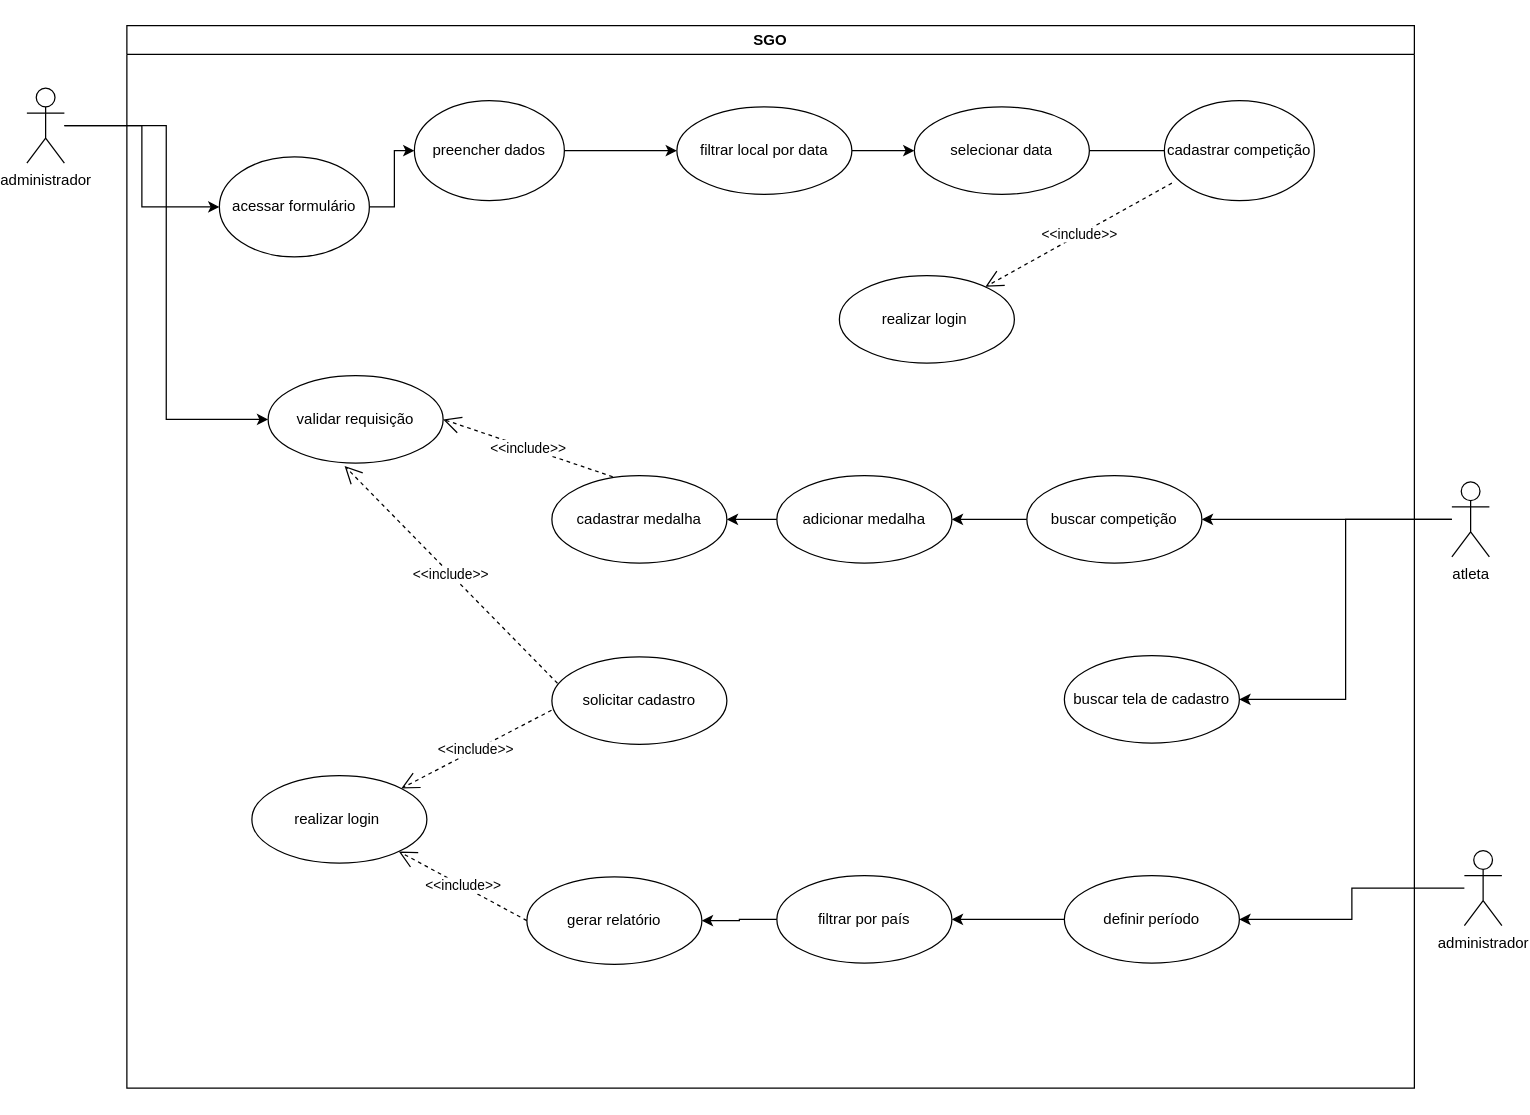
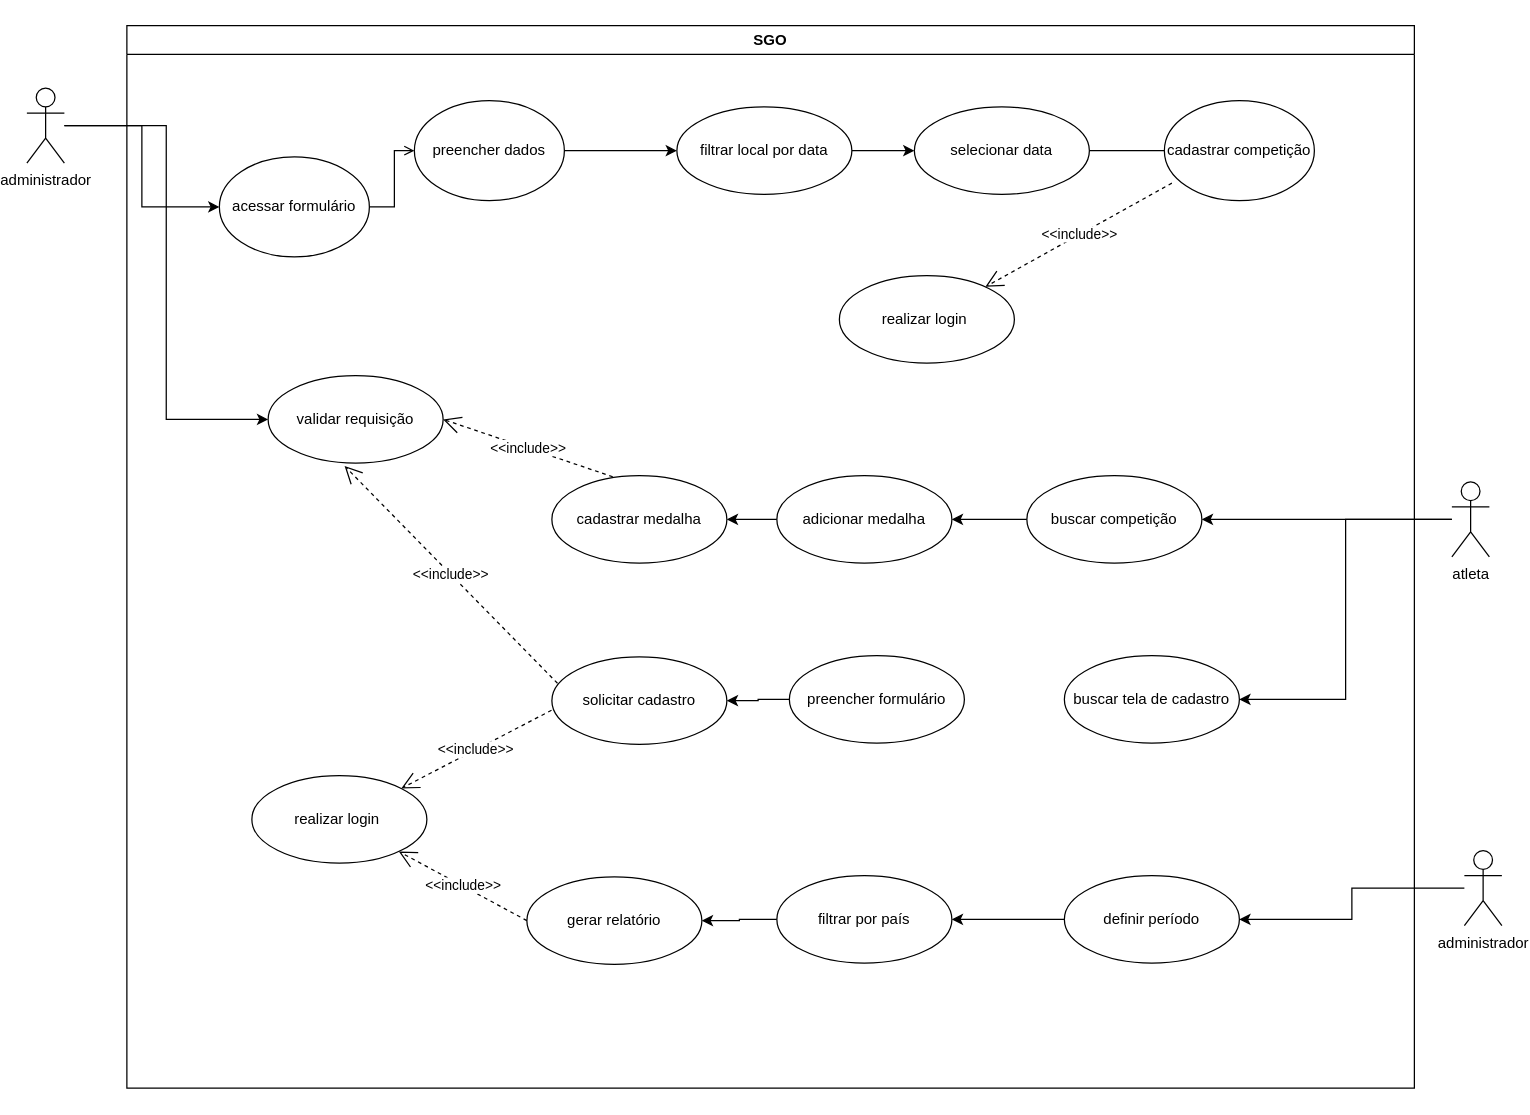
(404, 151) -> (406, 151)
none -> (762, 699)
none -> (877, 699)
